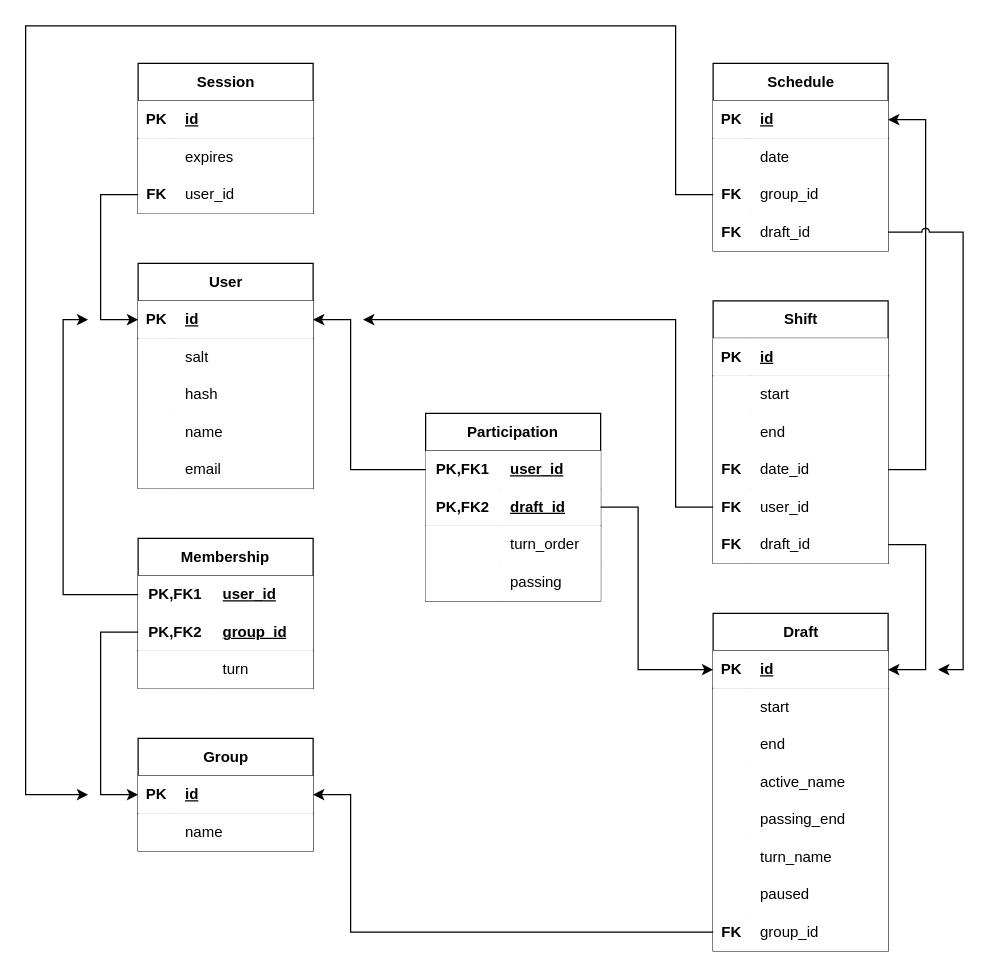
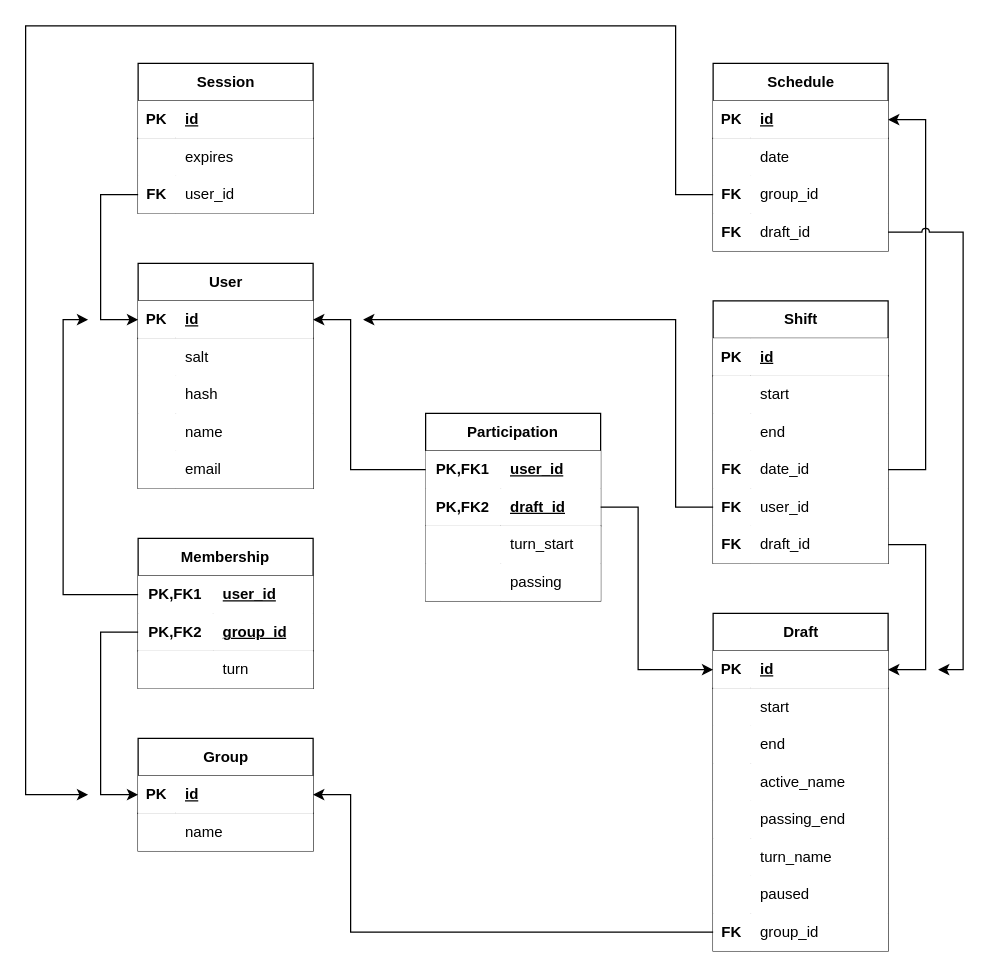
(553, 544) -> (553, 544)
